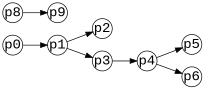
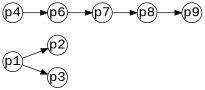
none -> (102, 13)
(192, 44) -> none
(13, 45) -> none
(121, 61) -> none
